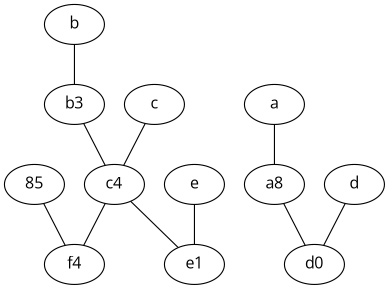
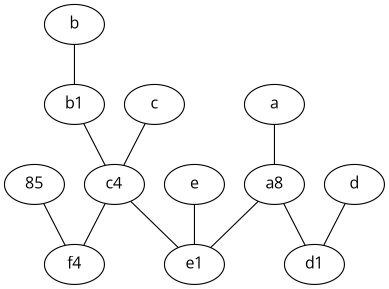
(74, 104) -> (74, 104)
none -> (235, 224)
(314, 264) -> (314, 264)
